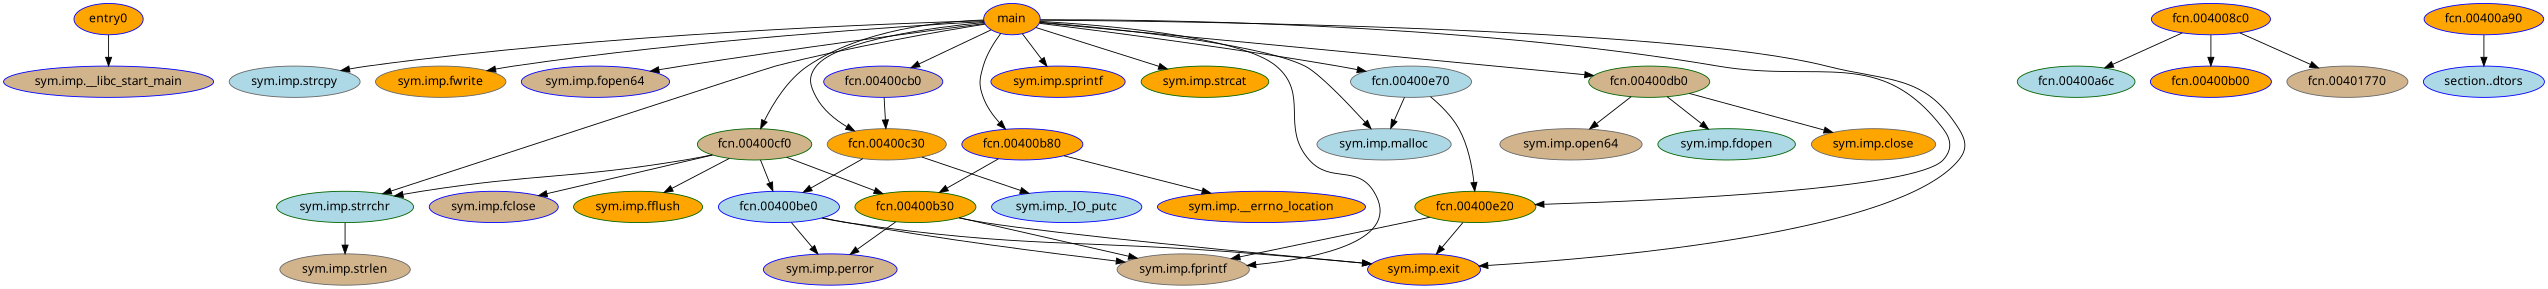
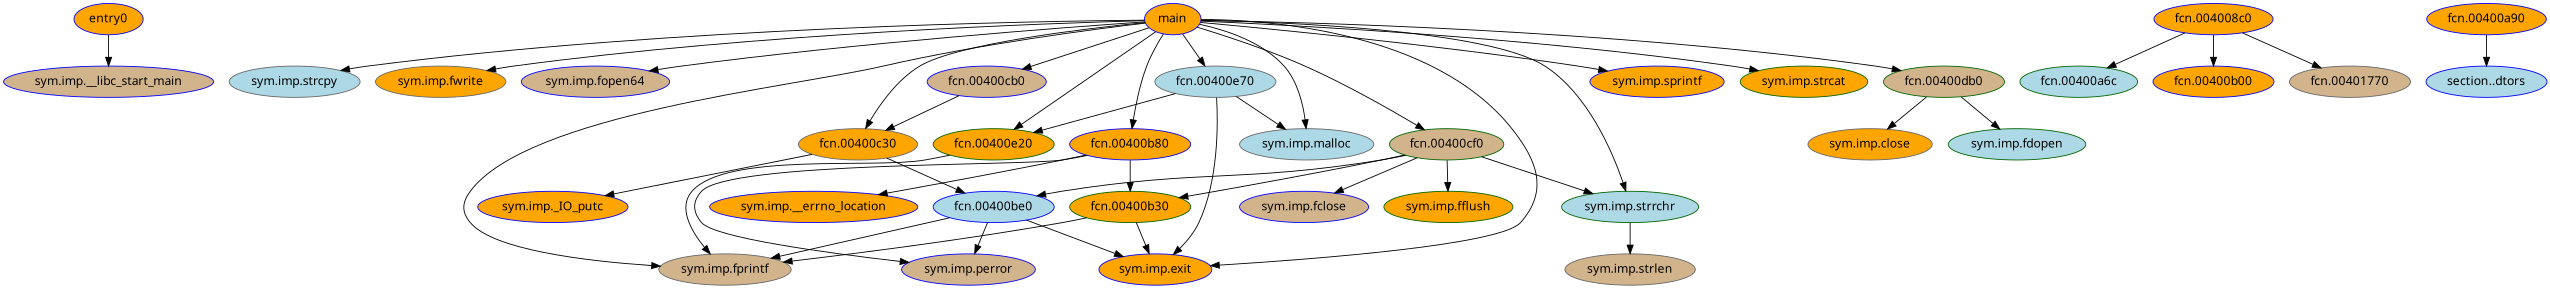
(1571, 144) -> none
(1067, 207) -> (553, 207)
(877, 235) -> (774, 174)
(1453, 235) -> (1214, 169)
